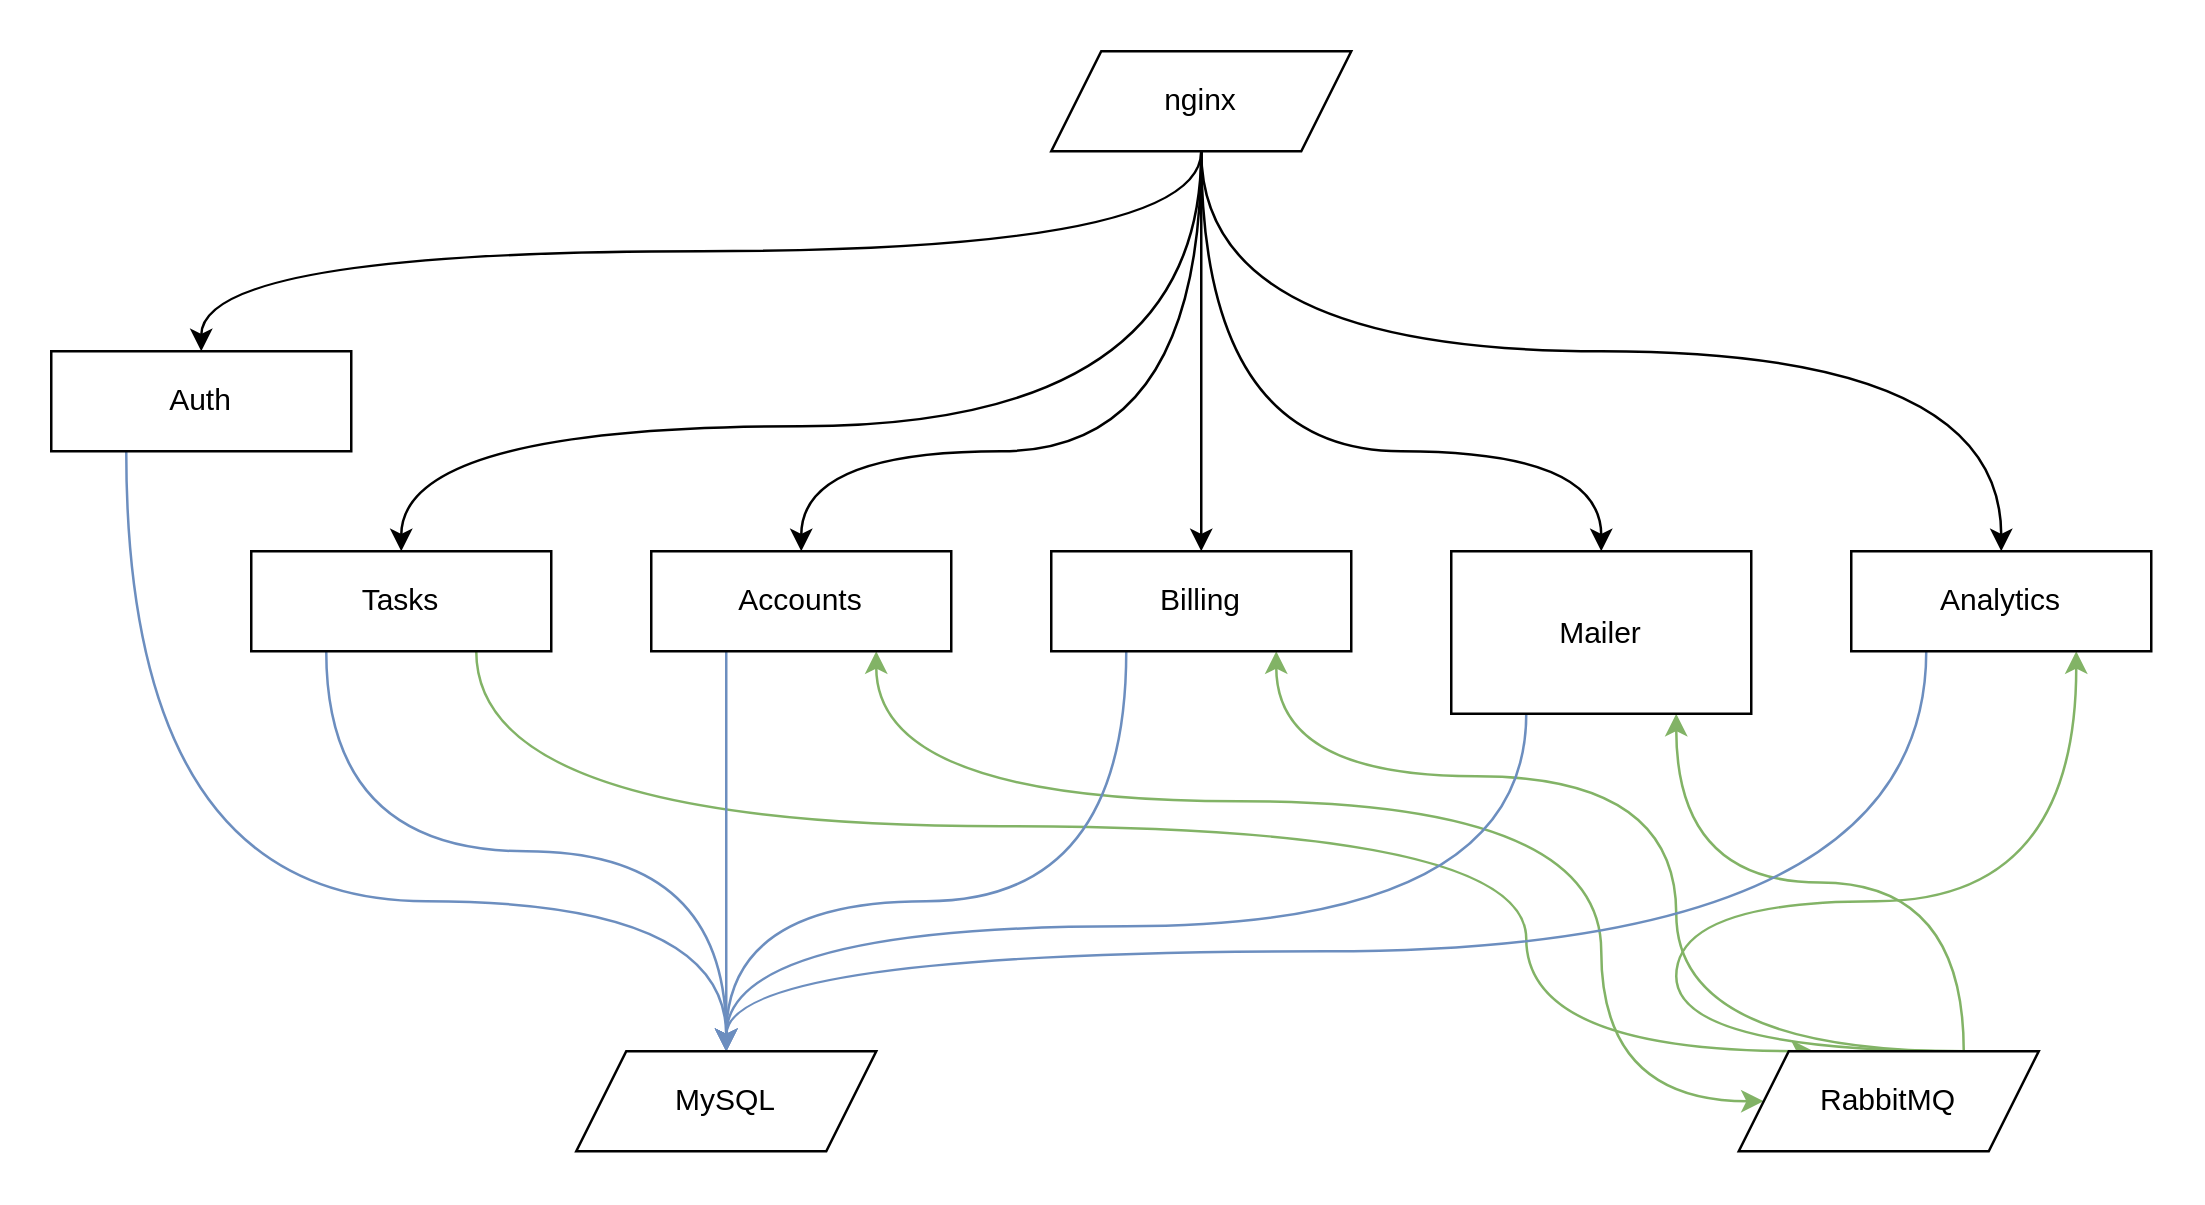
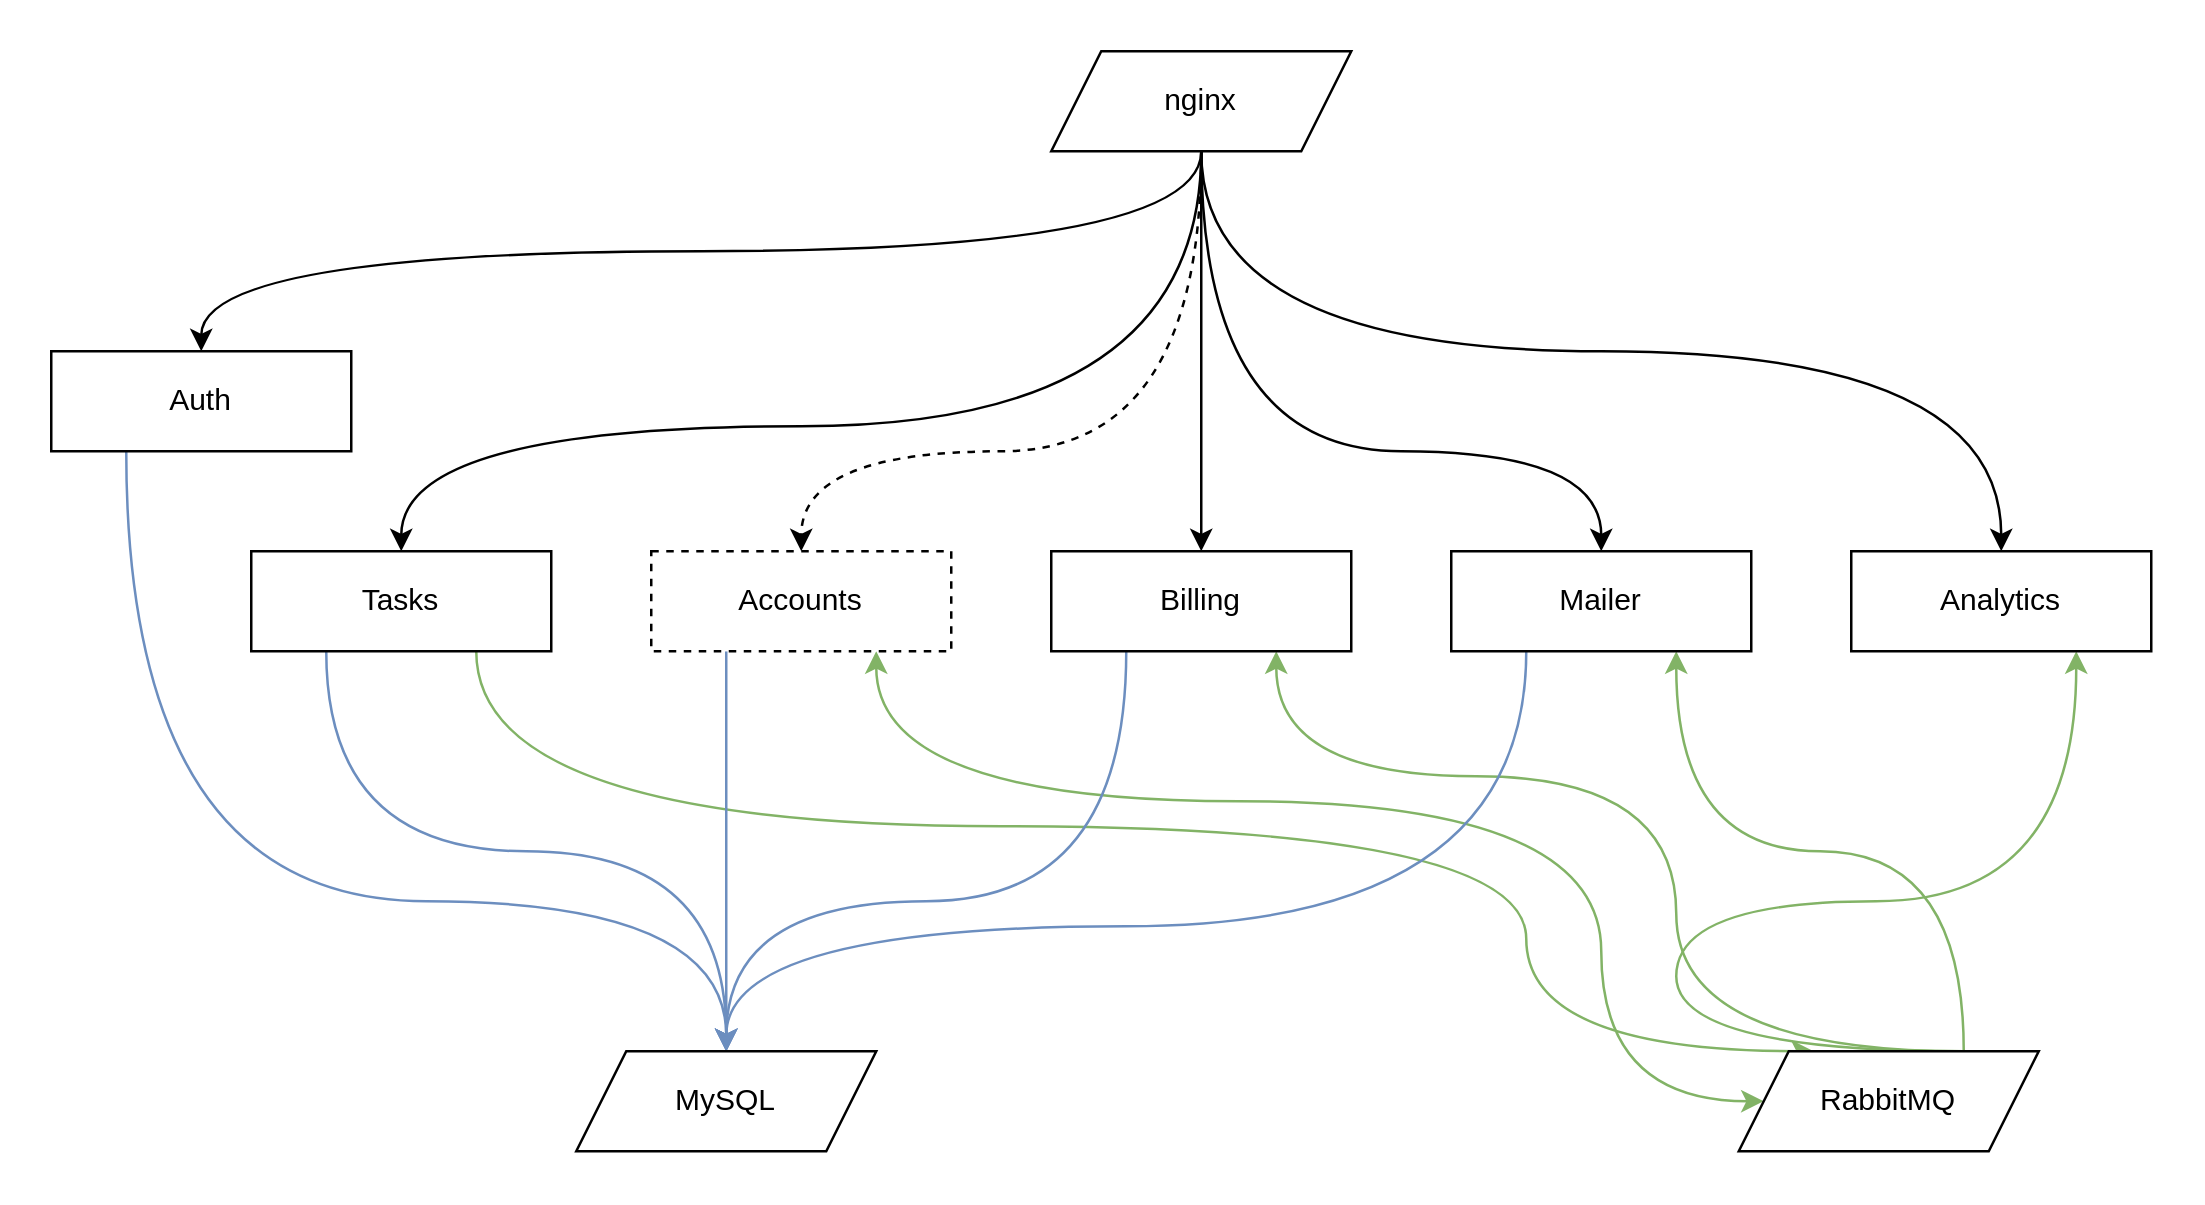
(1051, 445) -> (1051, 445)
(801, 601) -> (801, 601)
(1601, 633) -> (1601, 601)
(1125, 954) -> none
